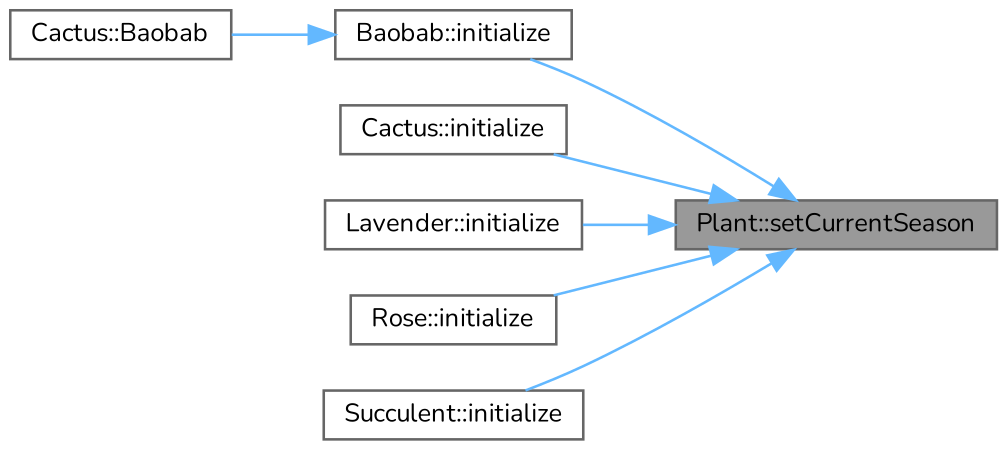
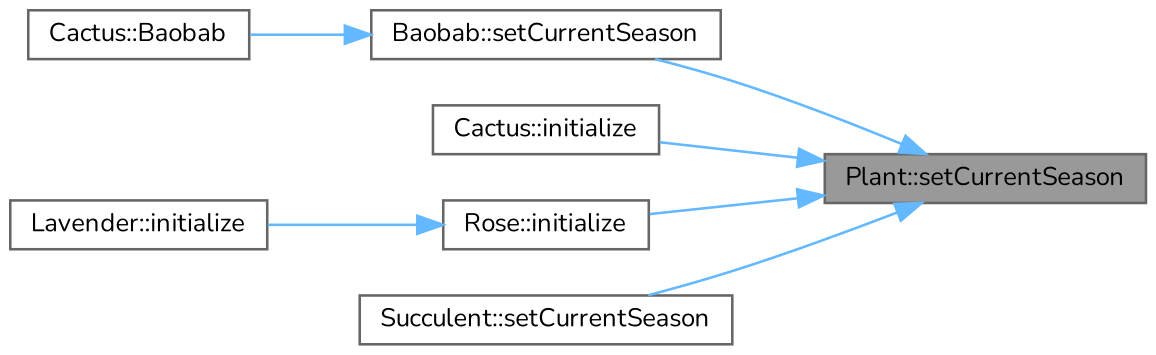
(454, 35) -> (546, 35)
(616, 225) -> (343, 225)
(454, 415) -> (546, 320)
